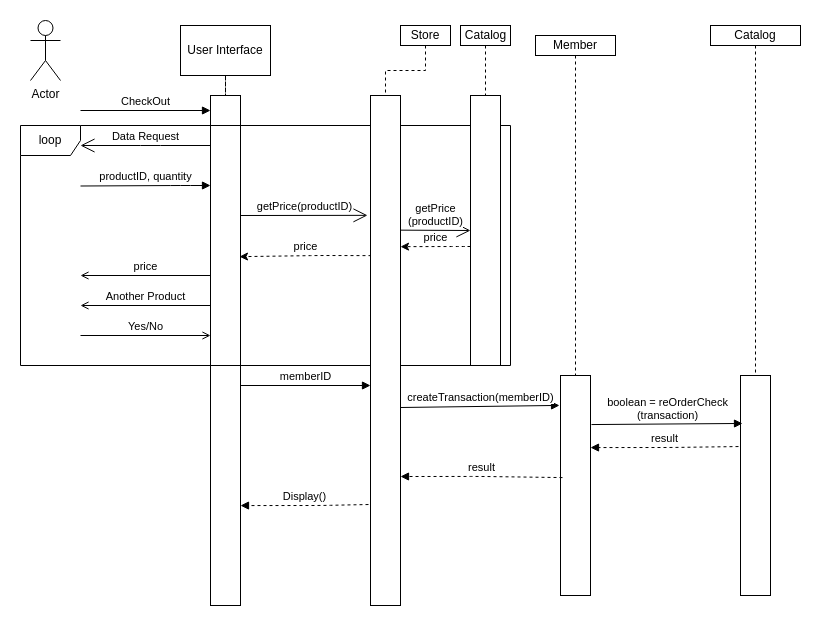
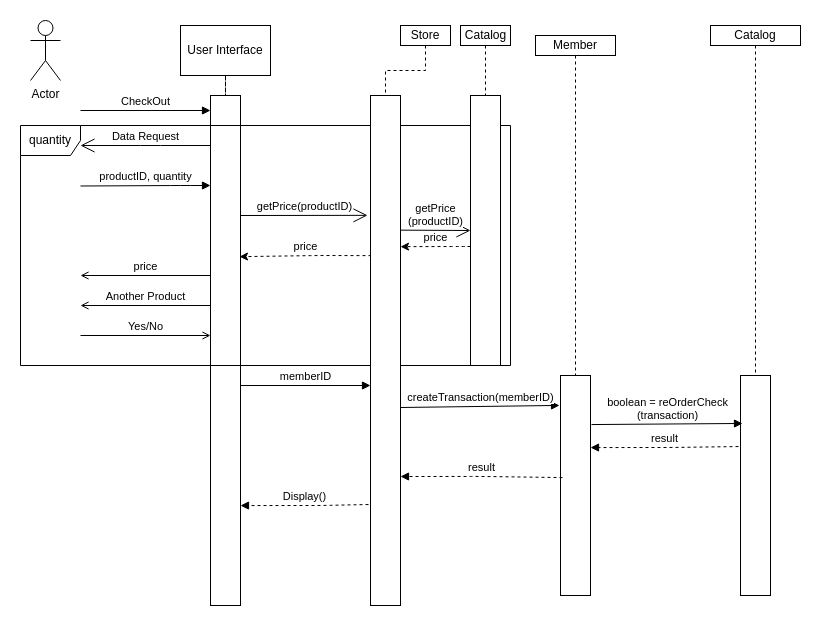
(51, 141) -> (51, 141)
